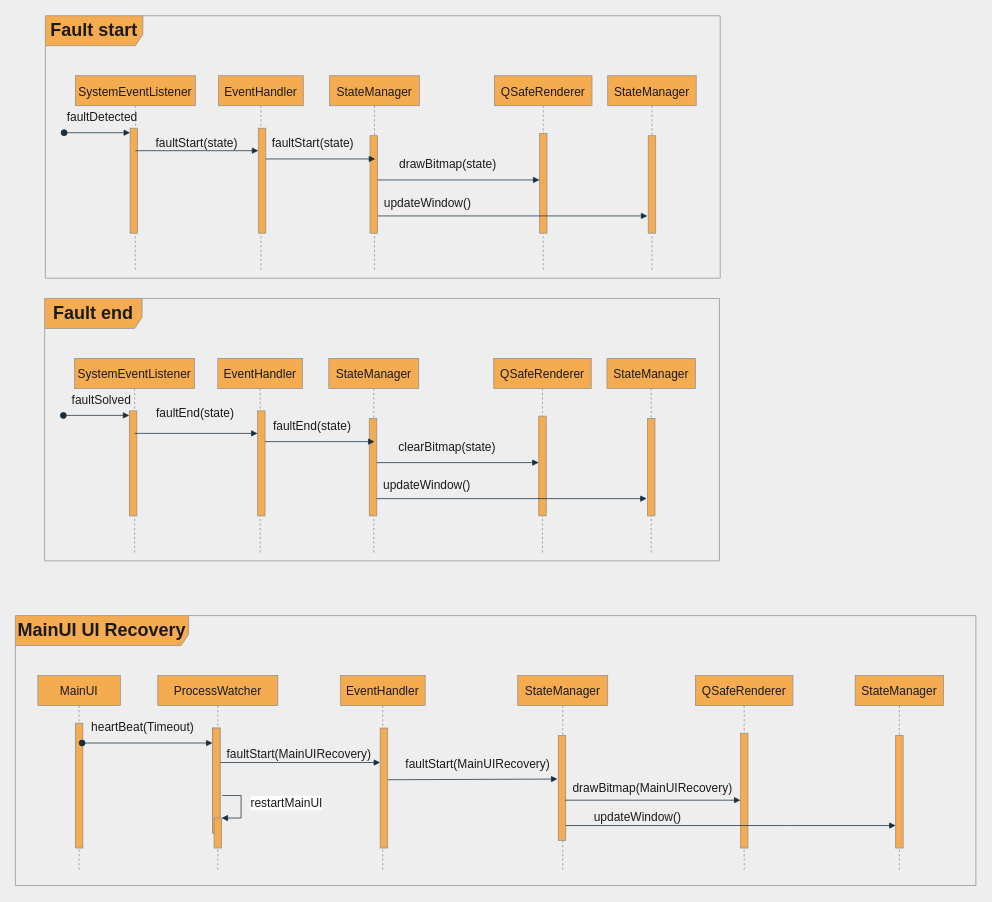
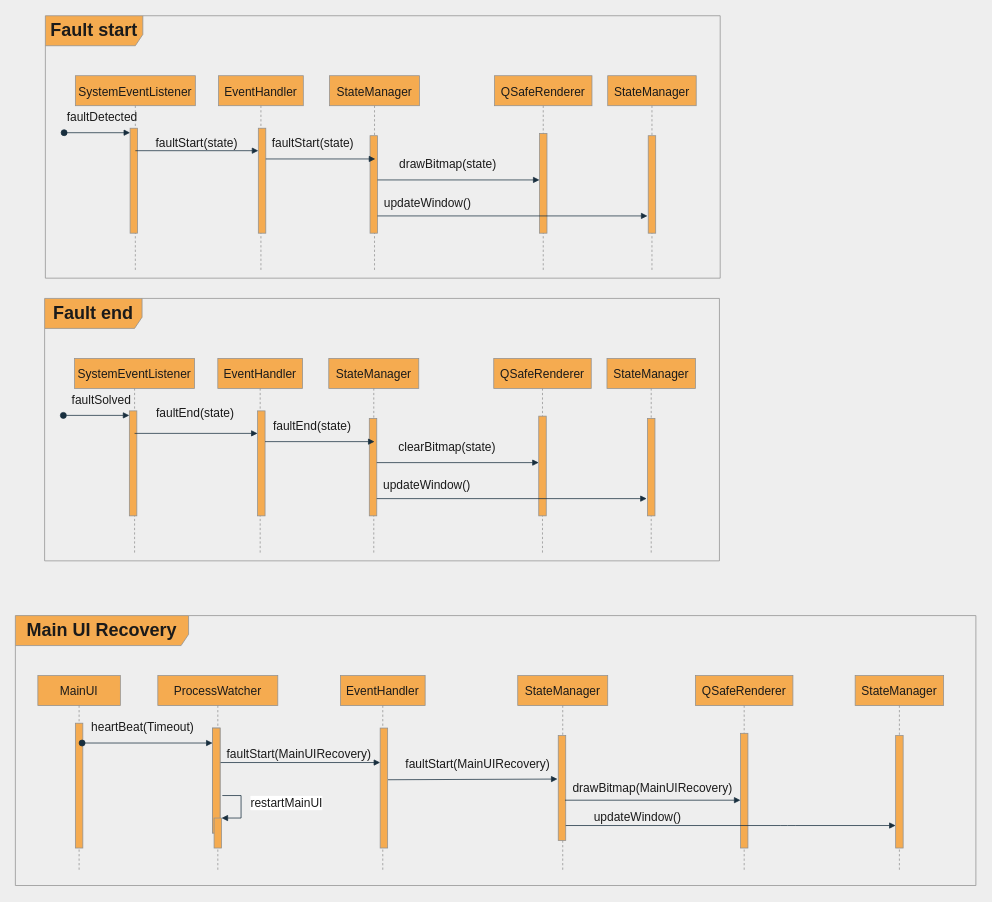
(102, 630) -> (102, 630)
